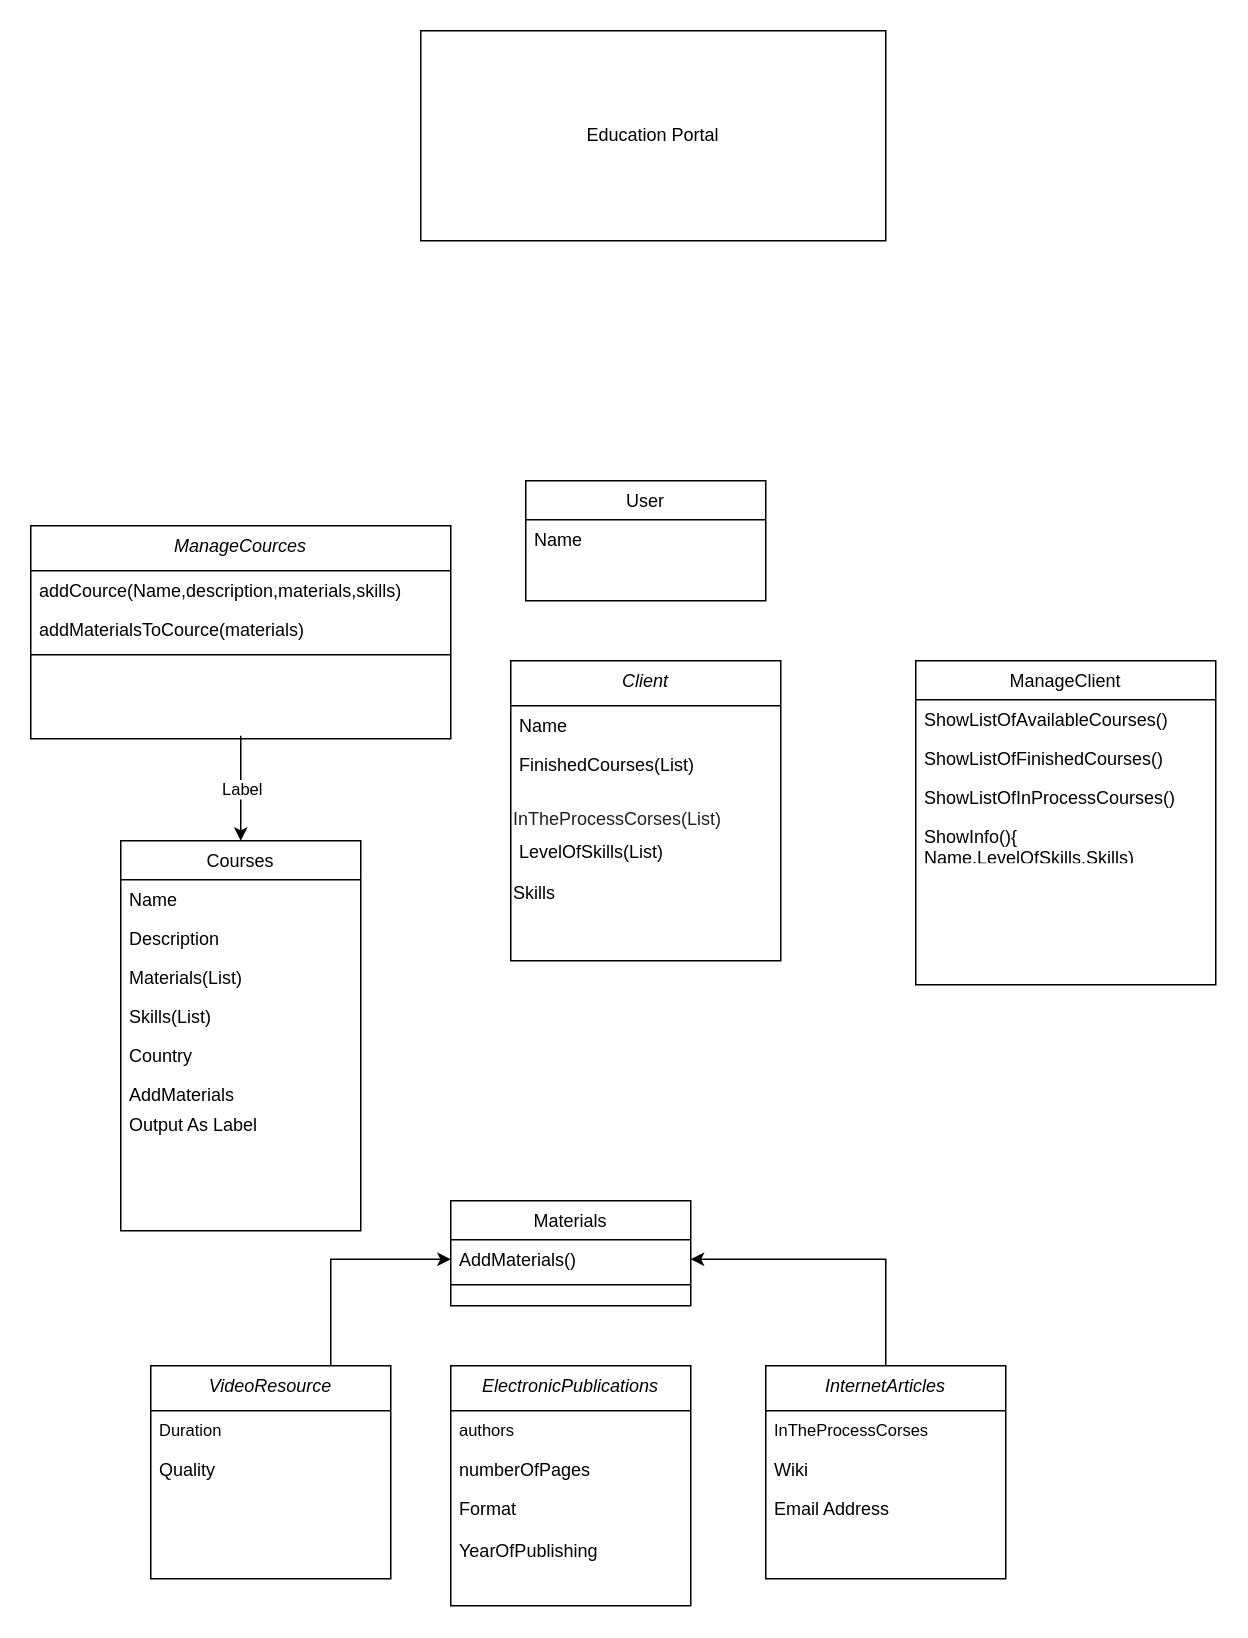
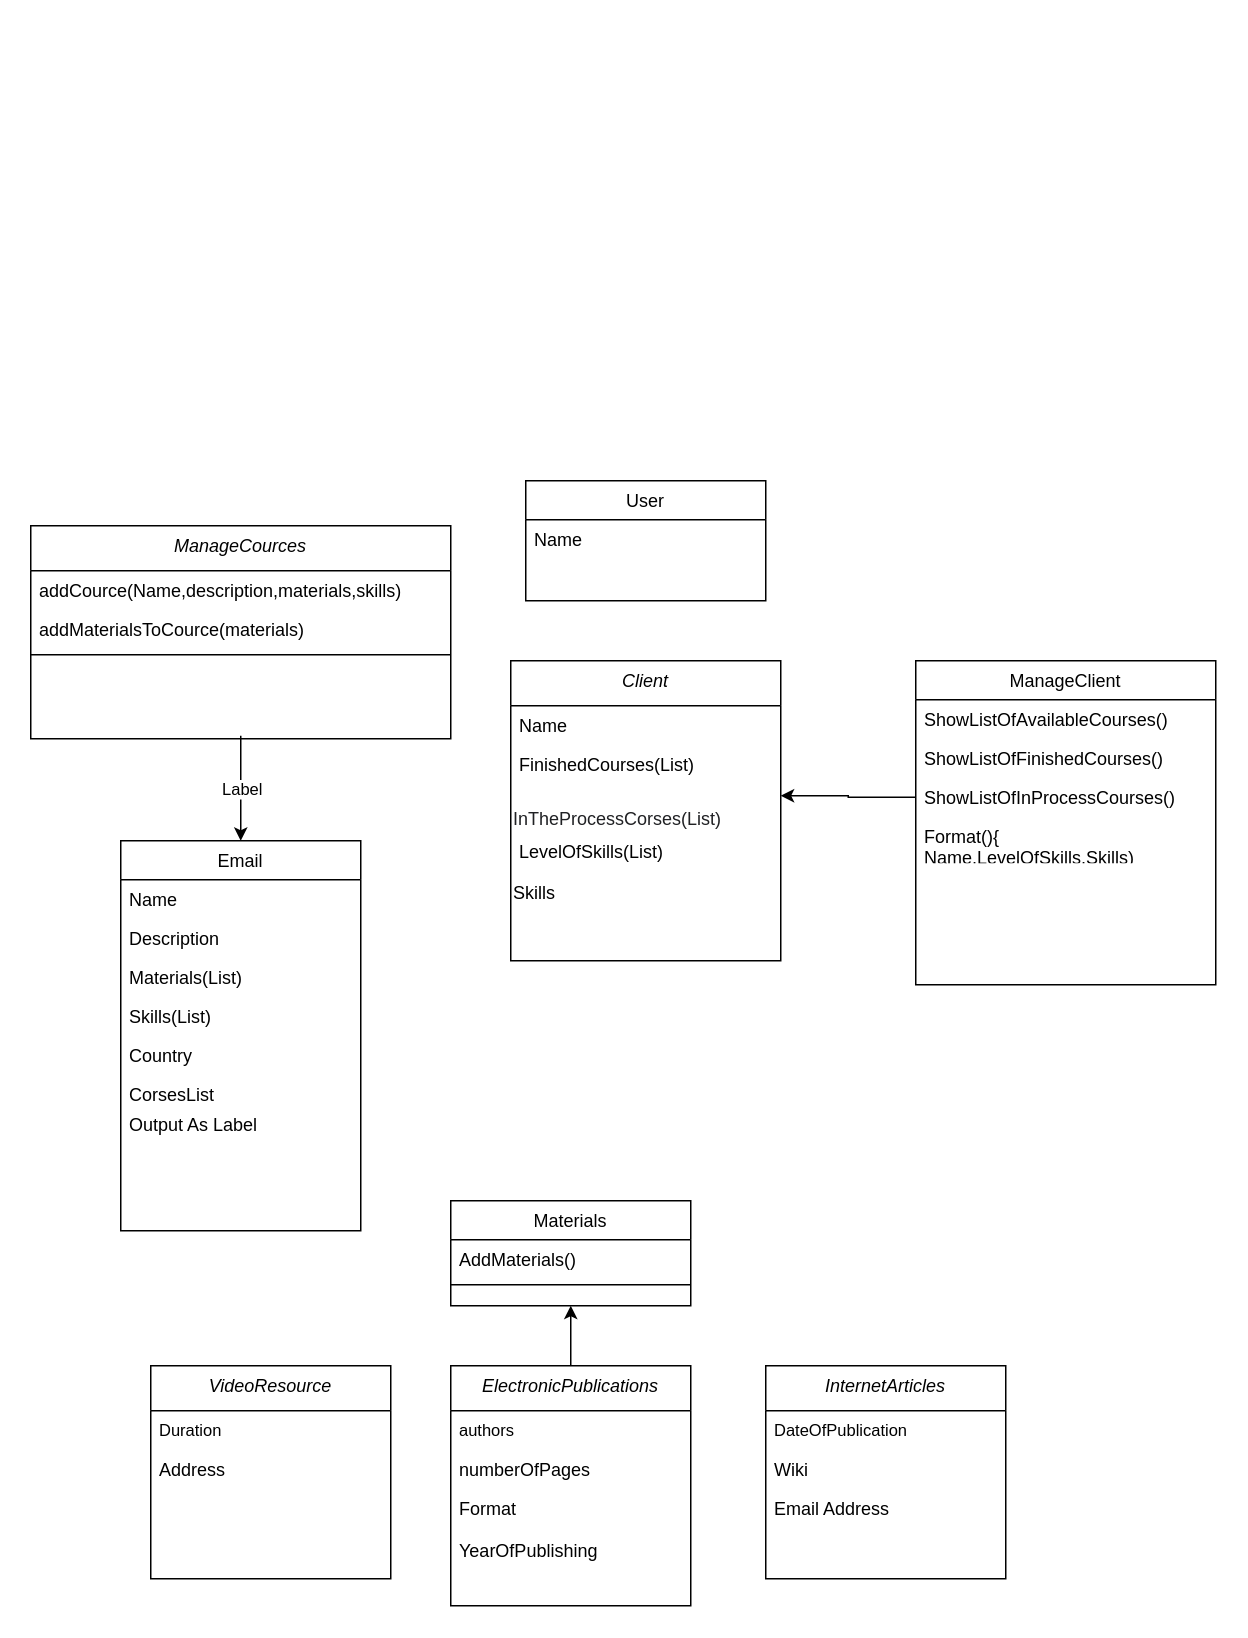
(653, 136) -> none
none -> (851, 797)
(979, 837) -> (969, 837)
(240, 861) -> (240, 861)
(185, 1095) -> (177, 1095)
(333, 1259) -> none
(847, 1259) -> none
none -> (571, 1341)
(857, 1430) -> (846, 1430)
(190, 1470) -> (194, 1470)
